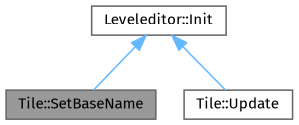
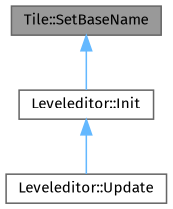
(114, 68) -> (86, 70)
(238, 105) -> (86, 189)
